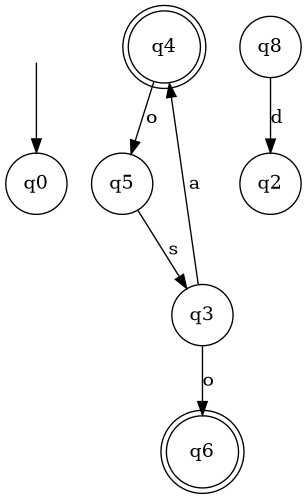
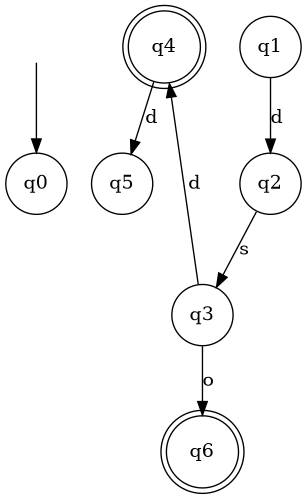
(271, 47) -> (271, 47)
(152, 118) -> (152, 118)
(195, 184) -> (195, 184)
(159, 244) -> (240, 243)
